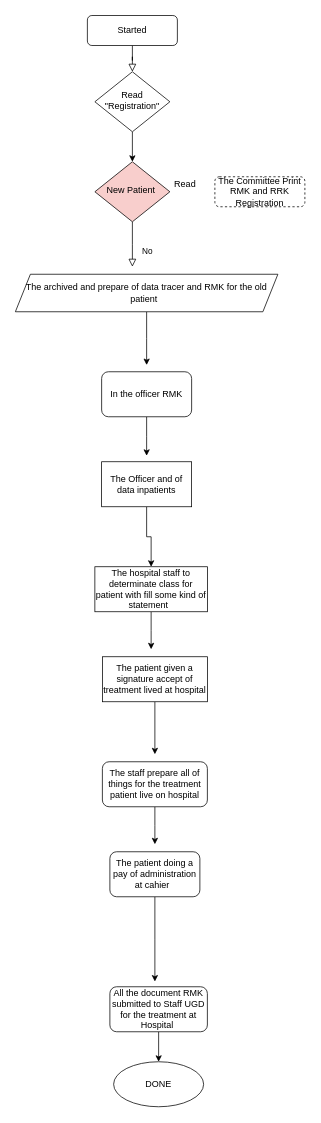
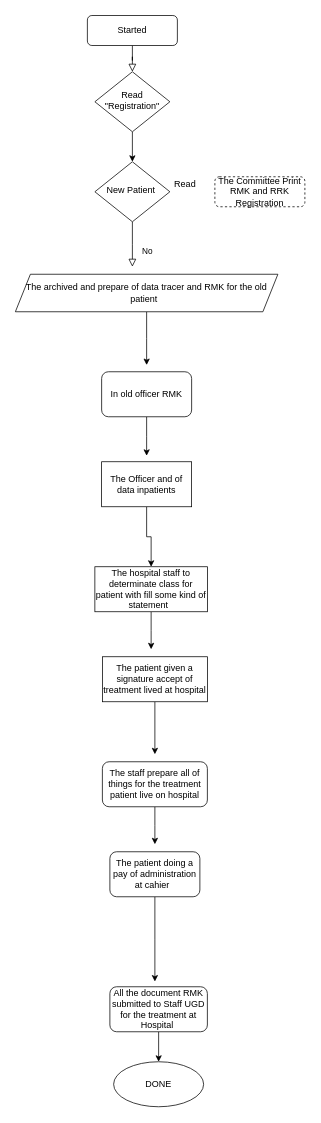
(132, 192) -> (132, 192)
(147, 394) -> (147, 394)
